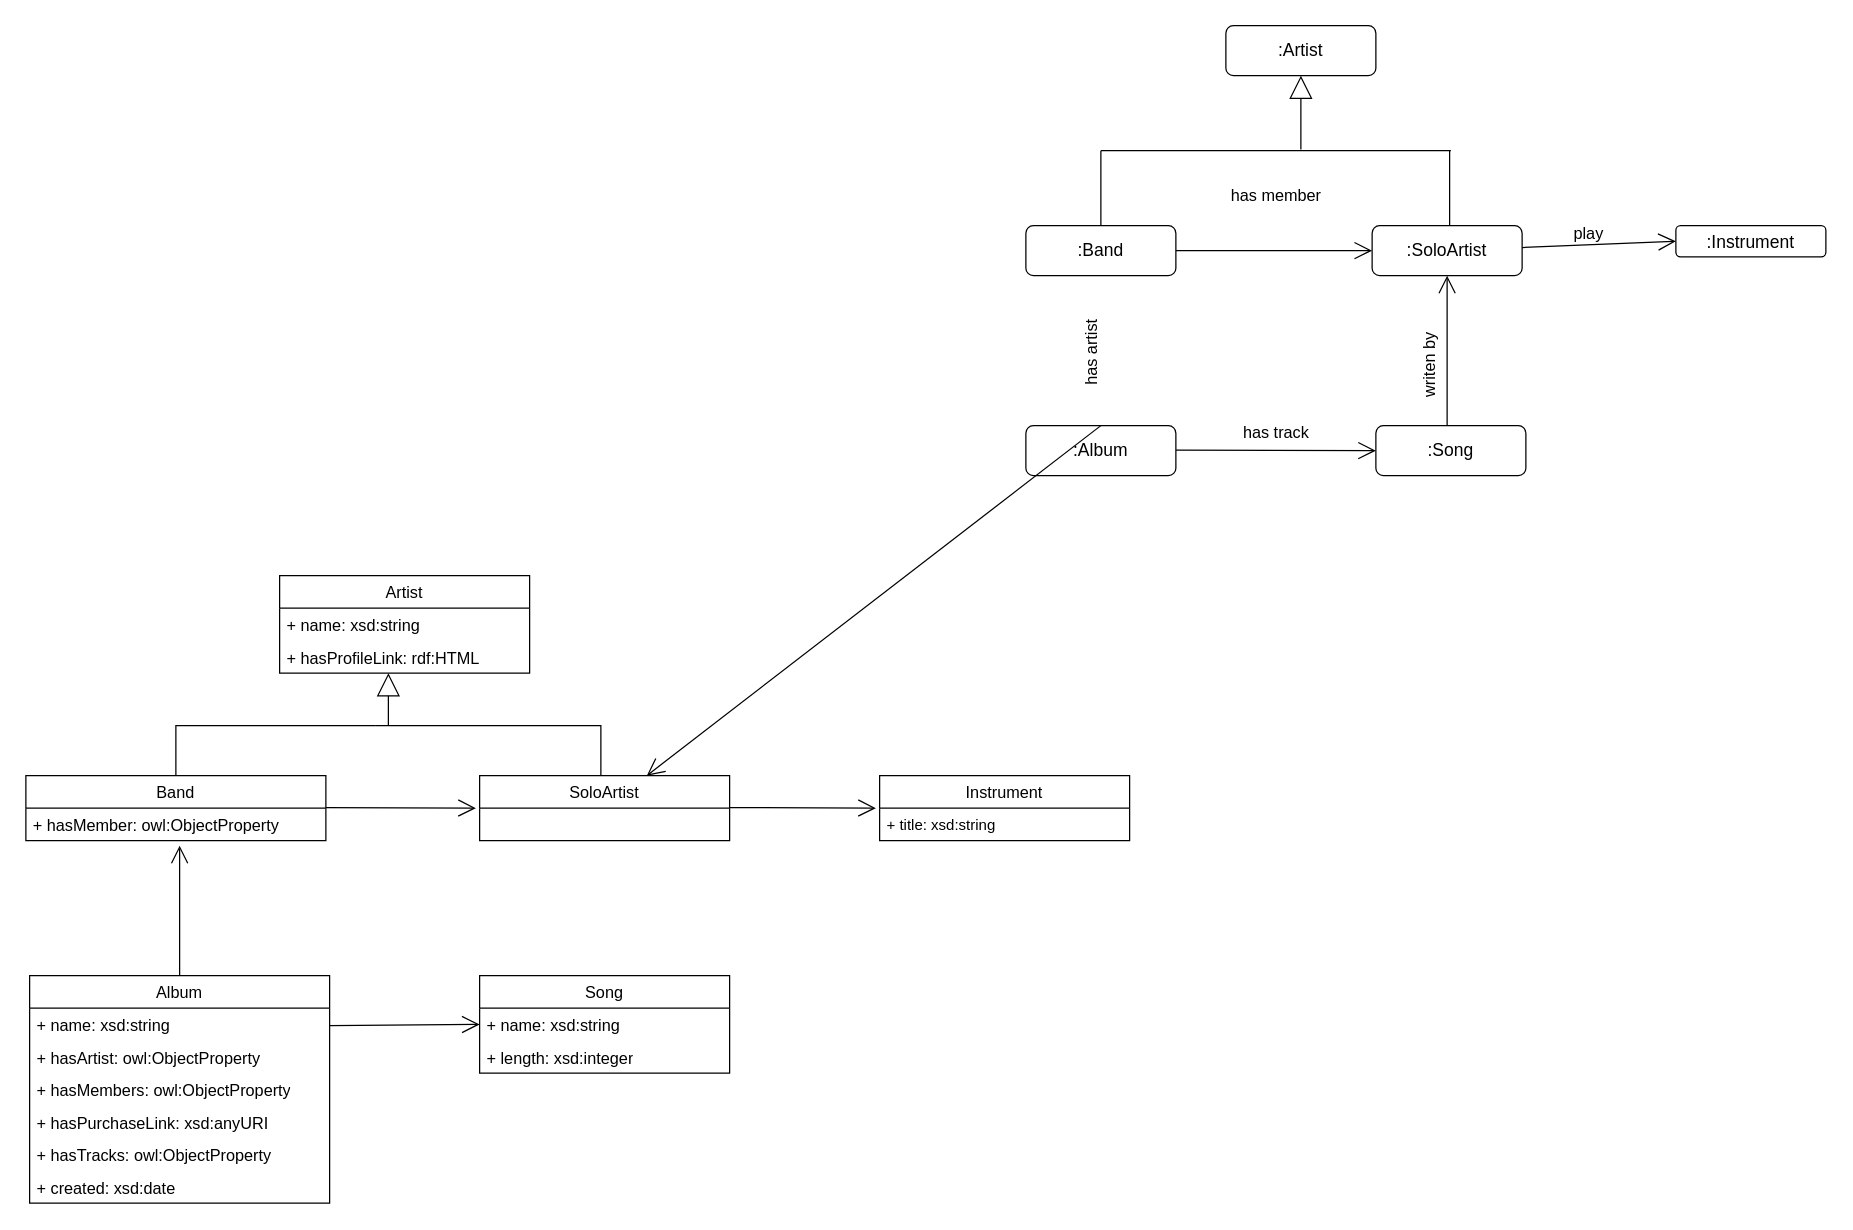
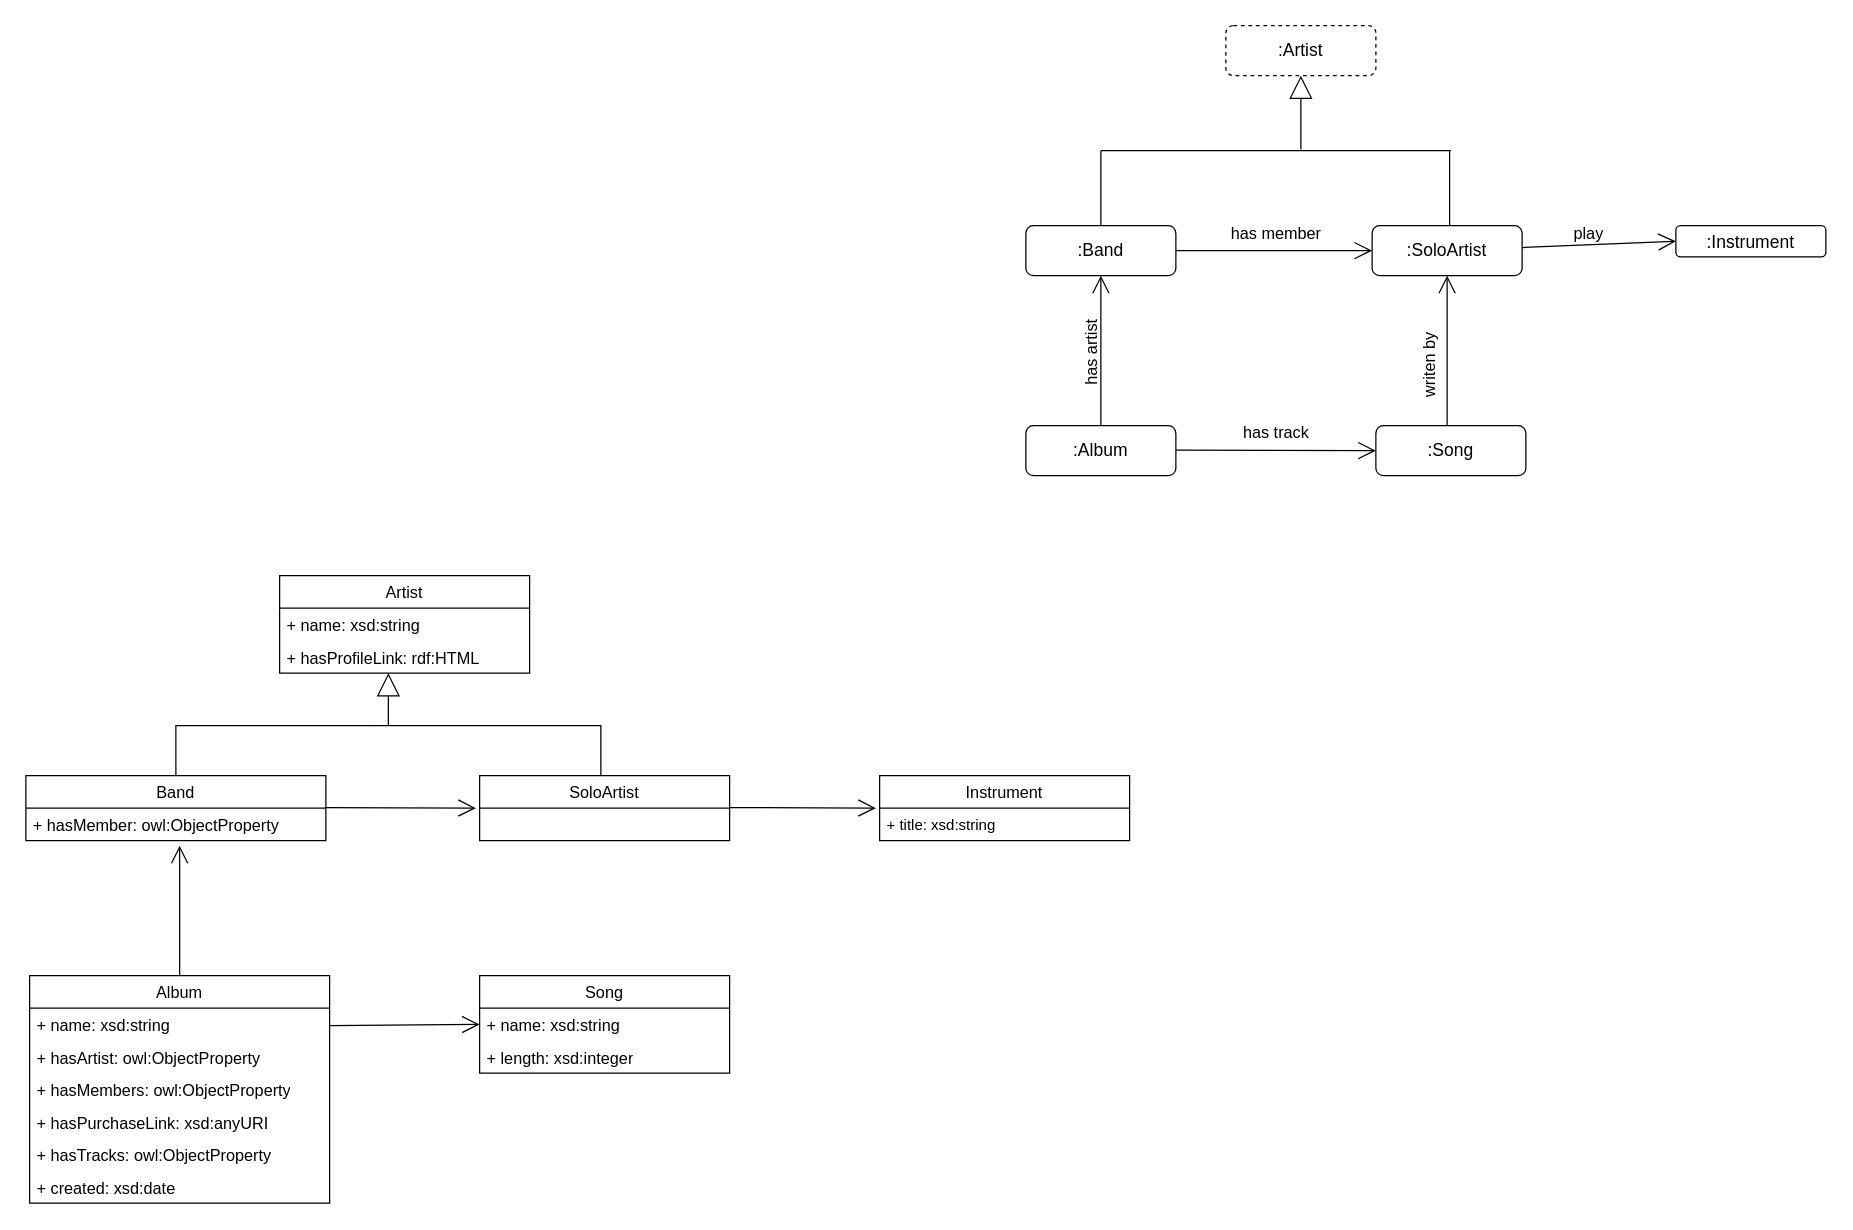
(1301, 51) -> (1301, 51)
(1276, 196) -> (1276, 233)
(875, 599) -> (1101, 353)
